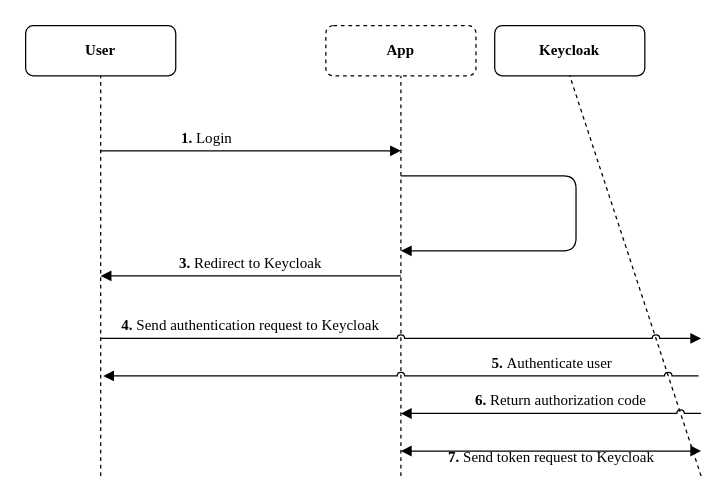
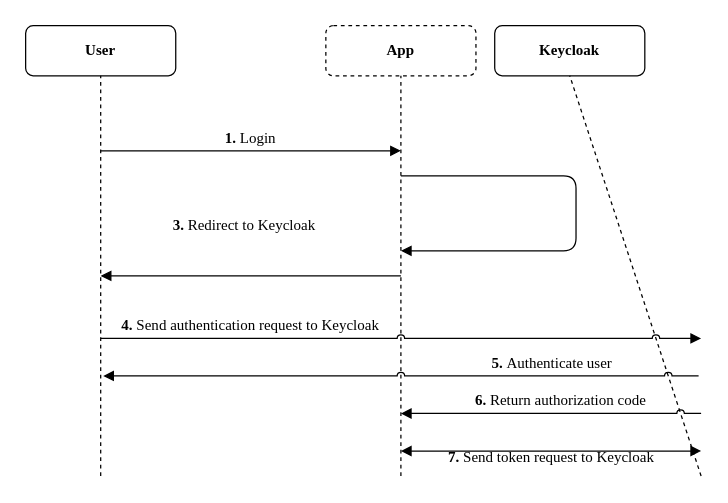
(207, 138) -> (251, 138)
(251, 263) -> (244, 226)
